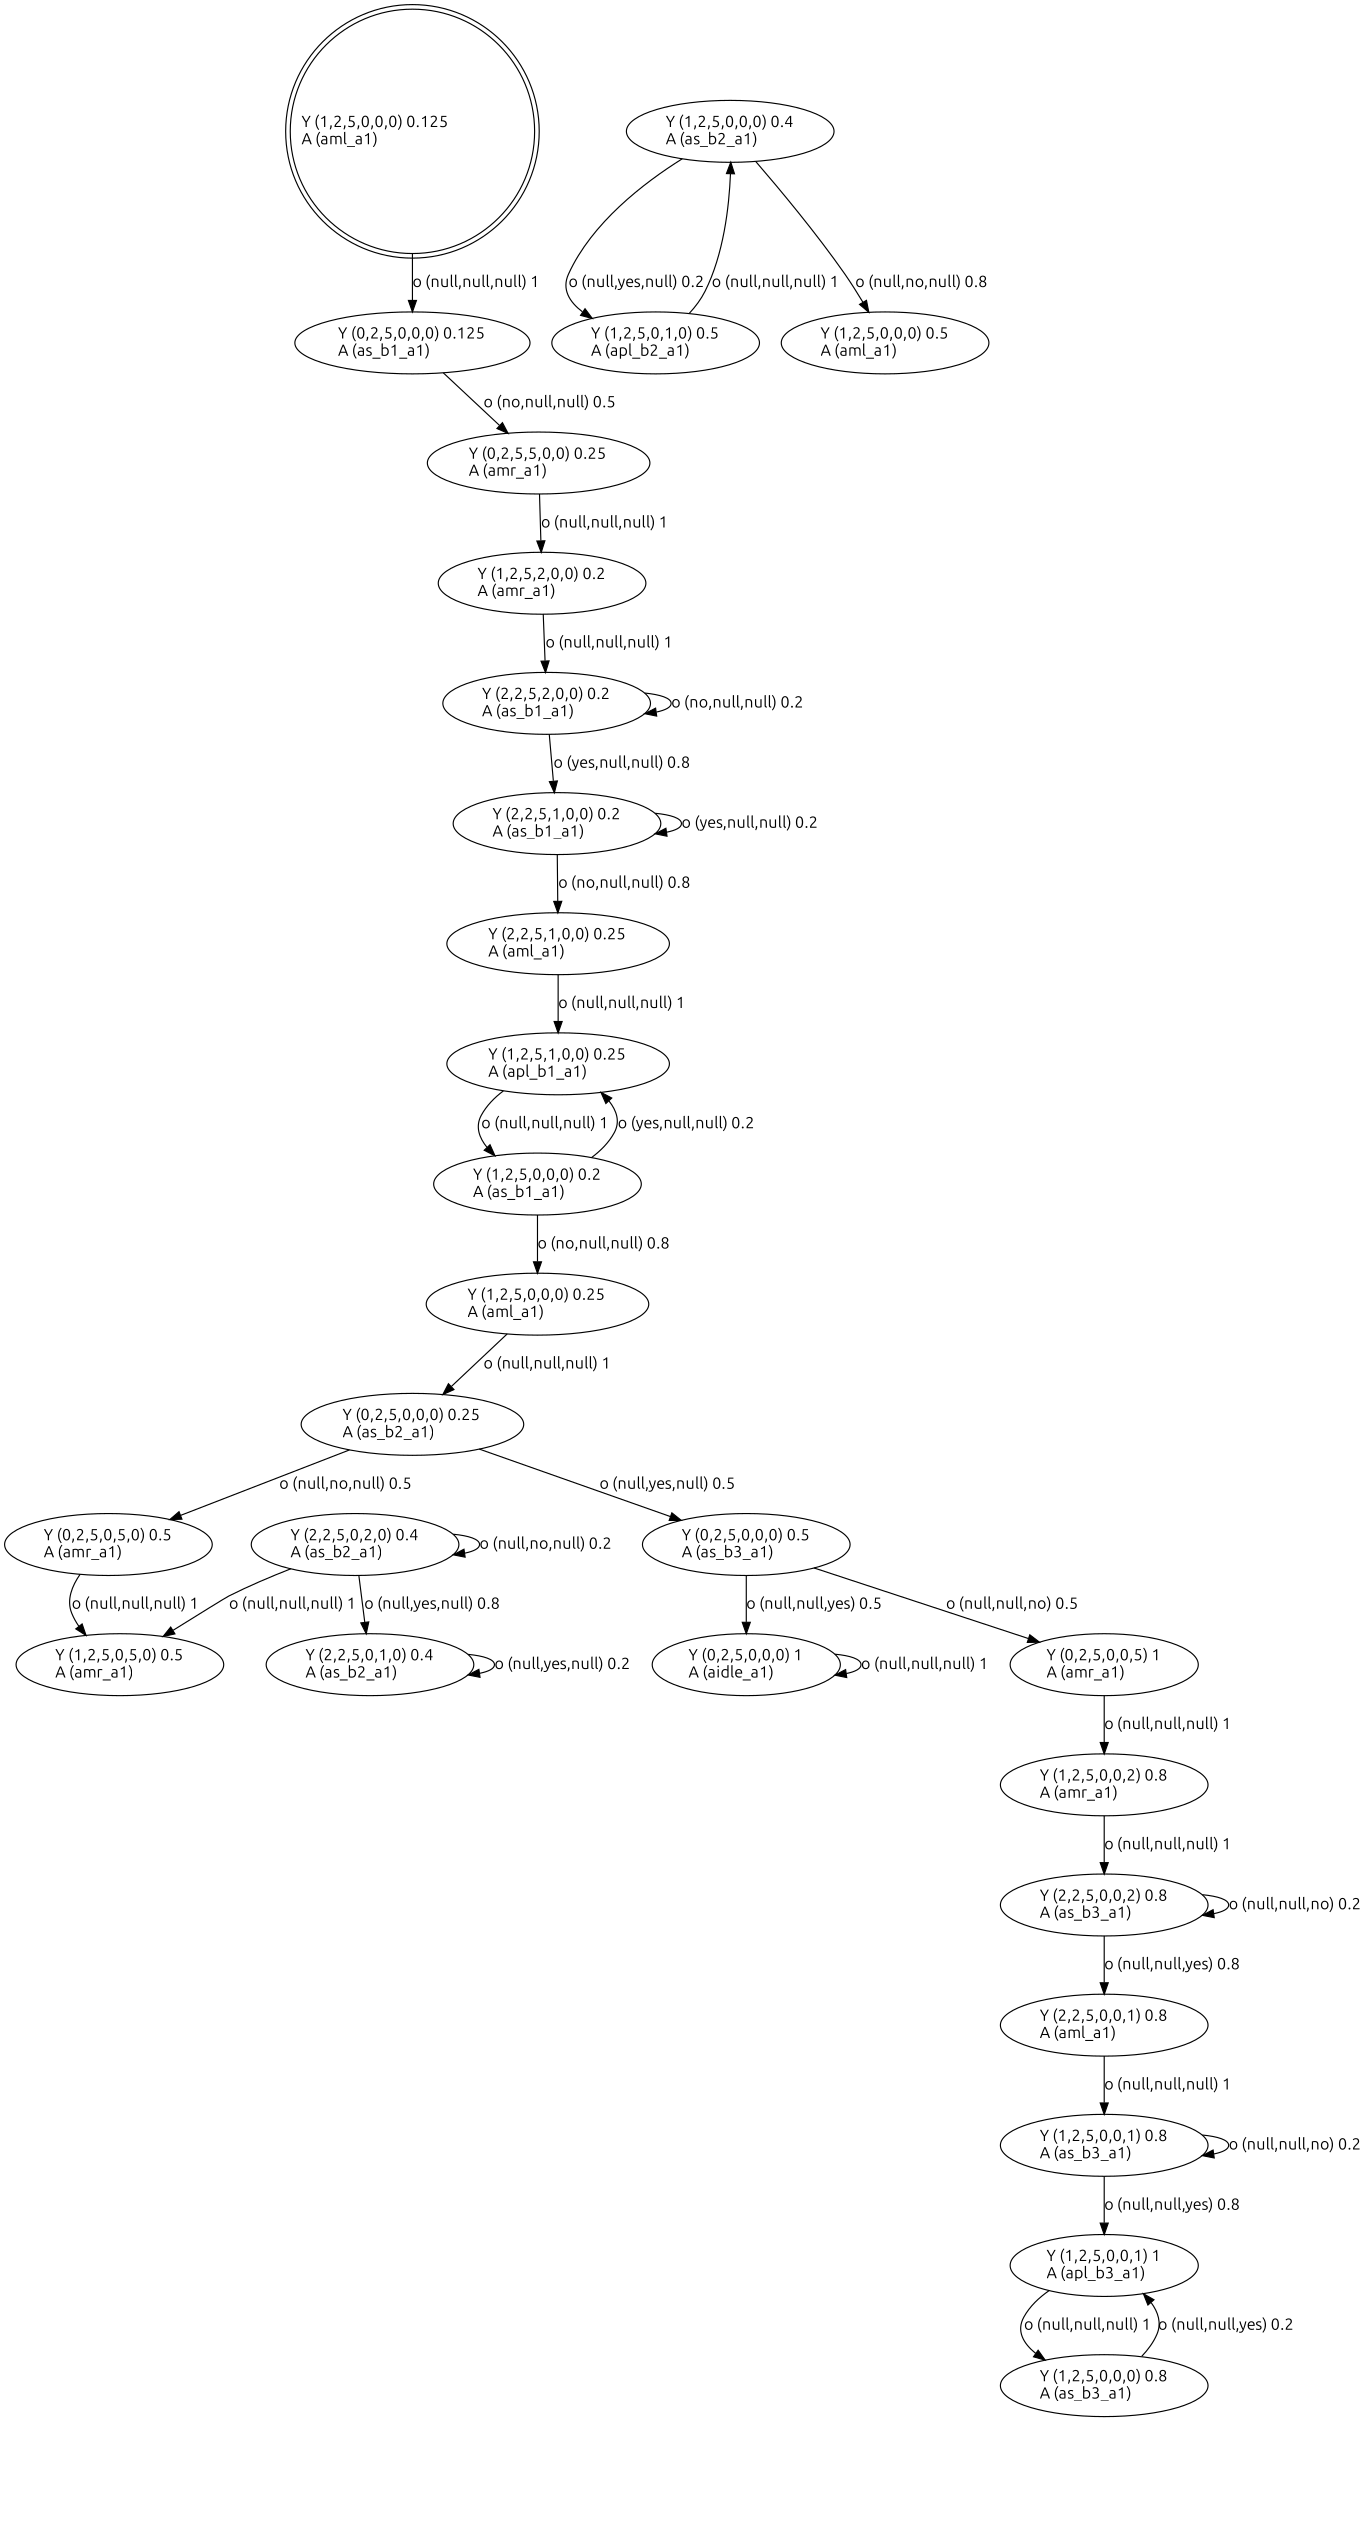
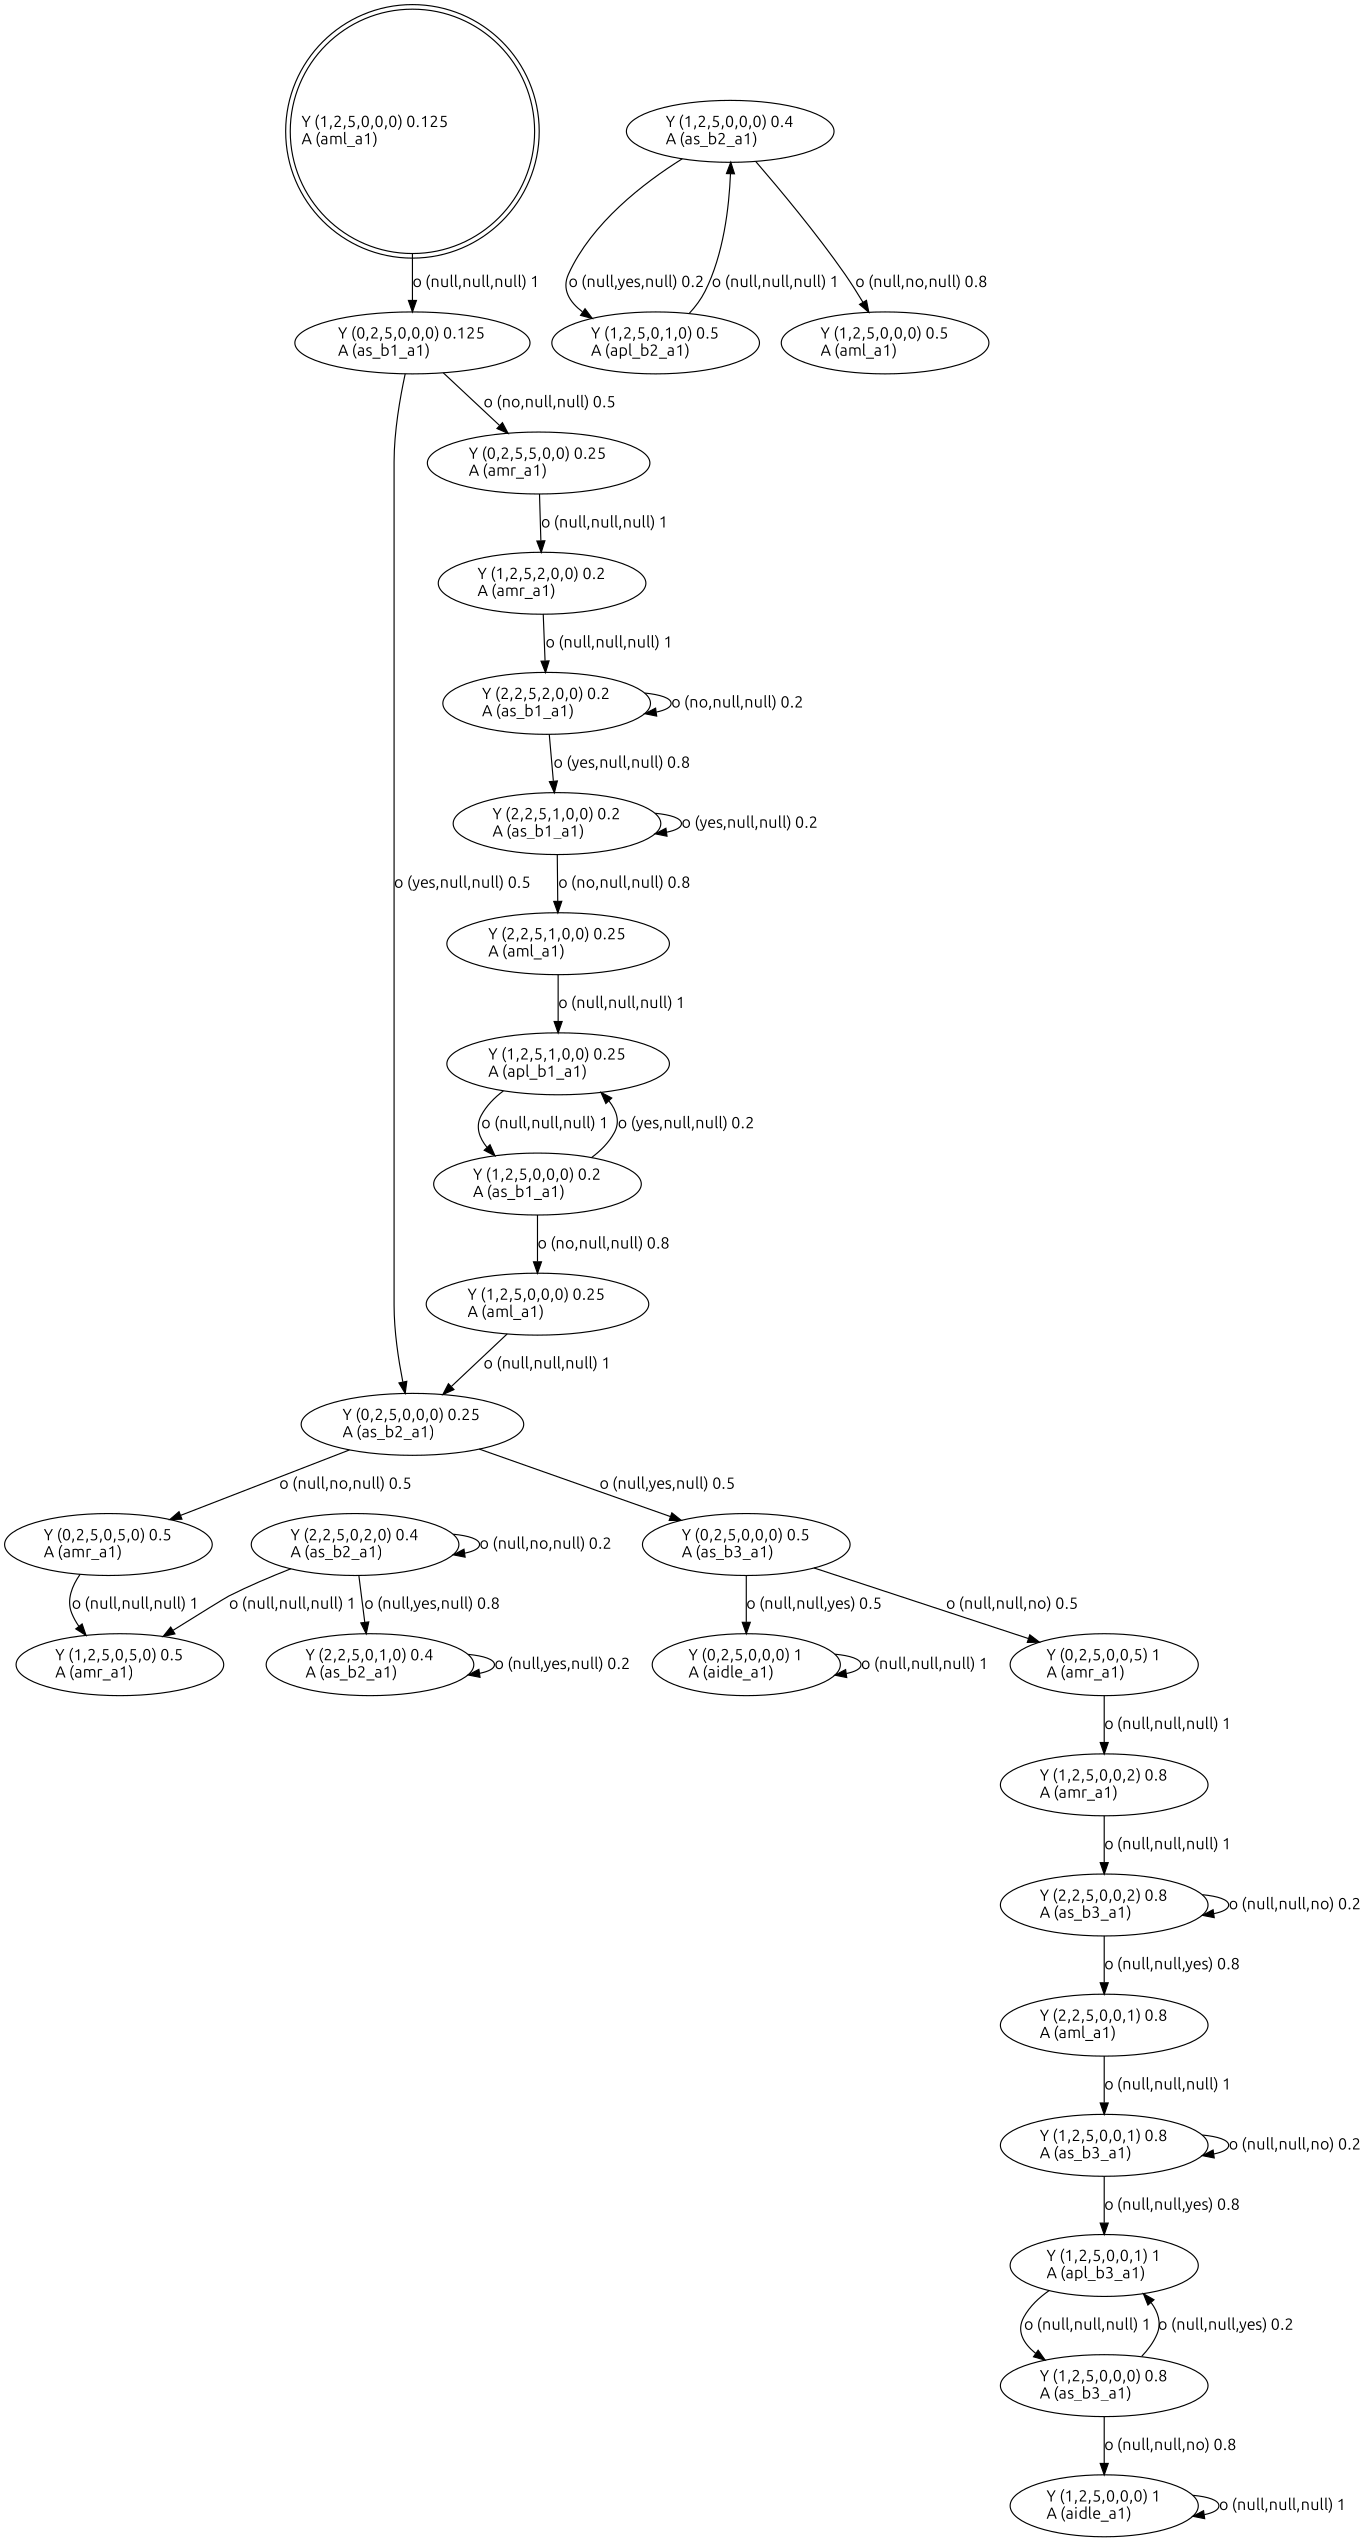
none -> (394, 878)
none -> (1104, 2506)
